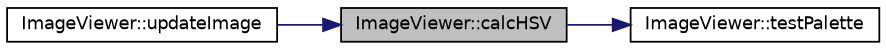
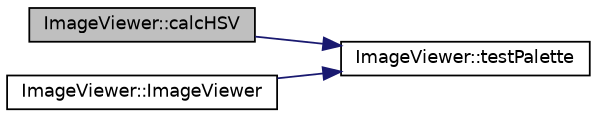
(142, 25) -> none
none -> (142, 92)
